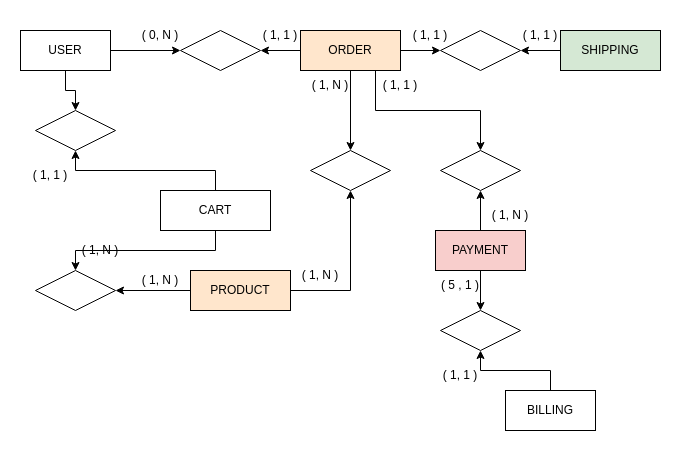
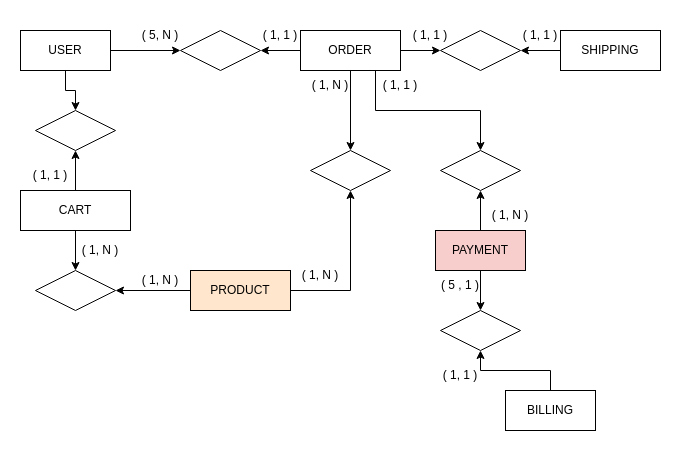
(161, 36) -> (161, 36)
(351, 51) -> (351, 51)
(611, 51) -> (611, 51)
(216, 211) -> (76, 211)
